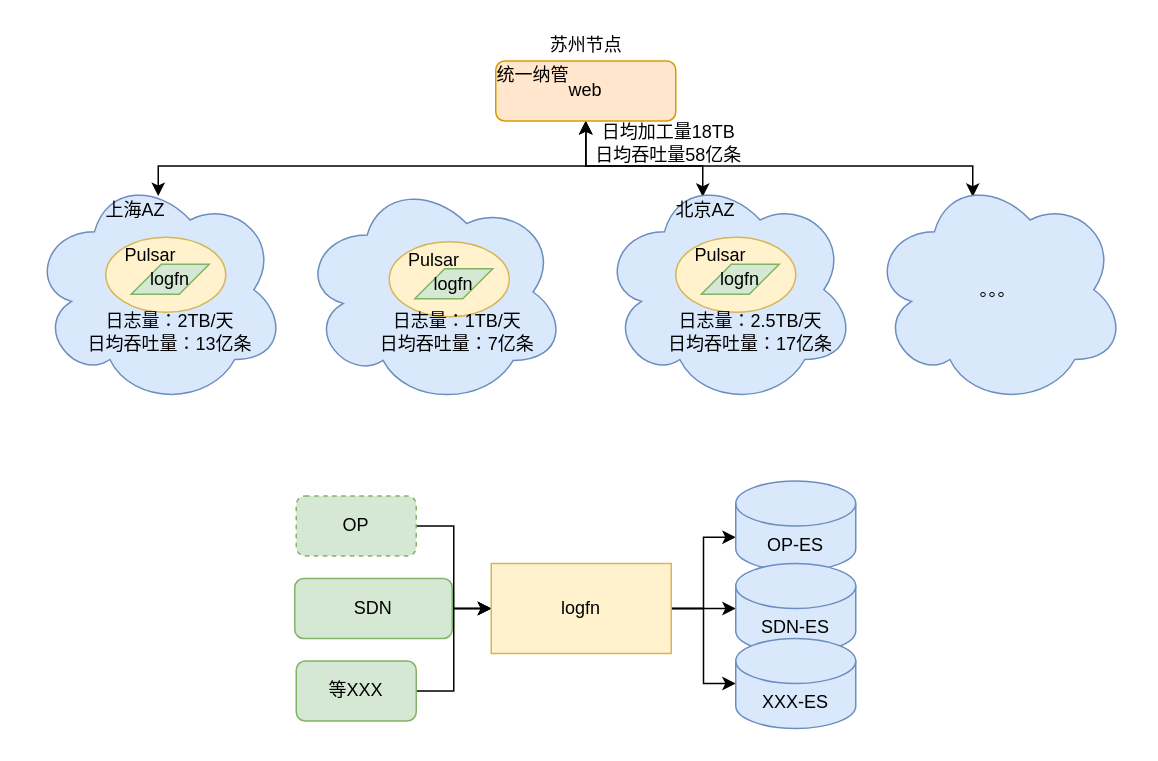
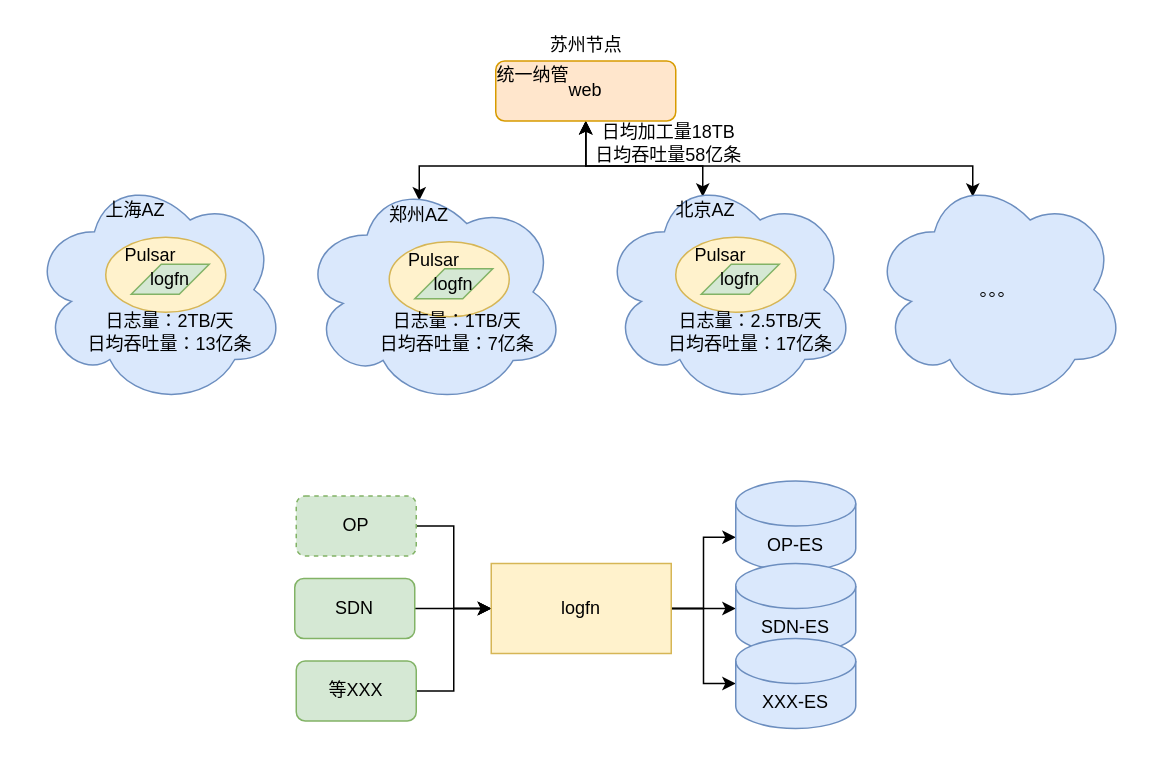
(277, 166) -> none
none -> (419, 178)
none -> (419, 215)
(374, 608) -> (355, 608)
